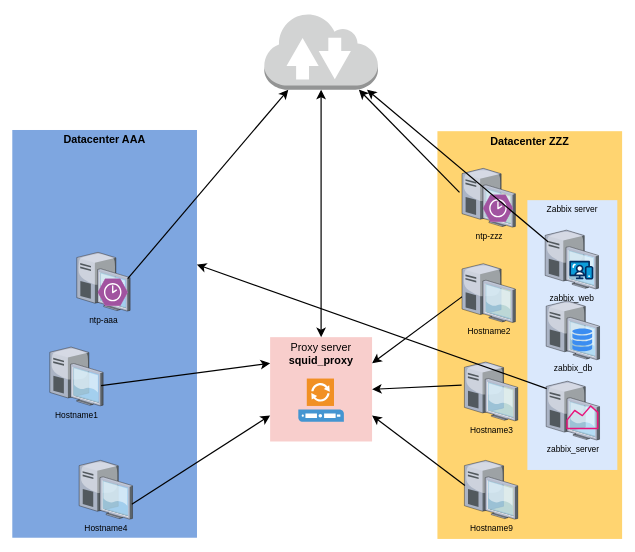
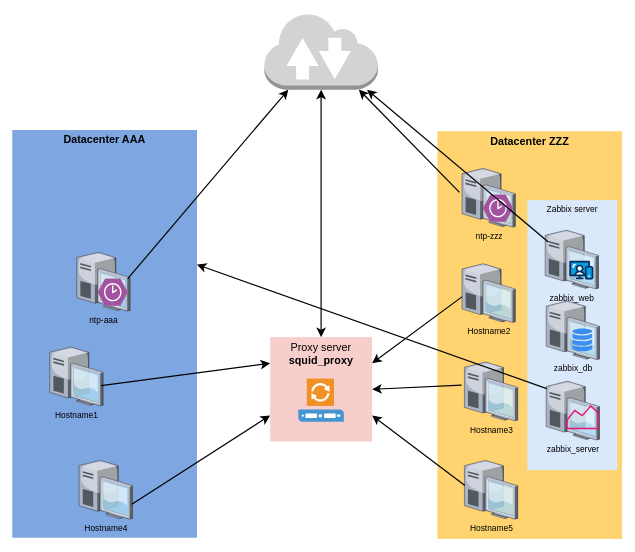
(492, 529) -> (492, 529)
